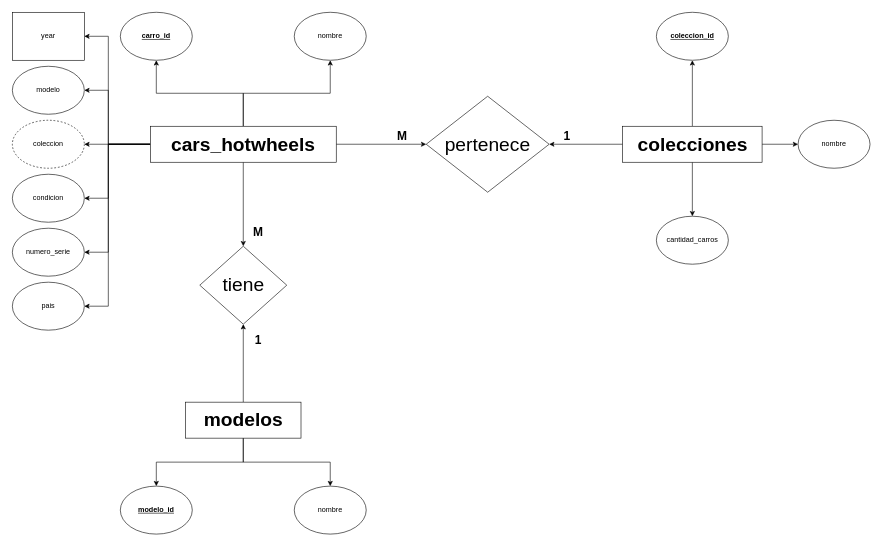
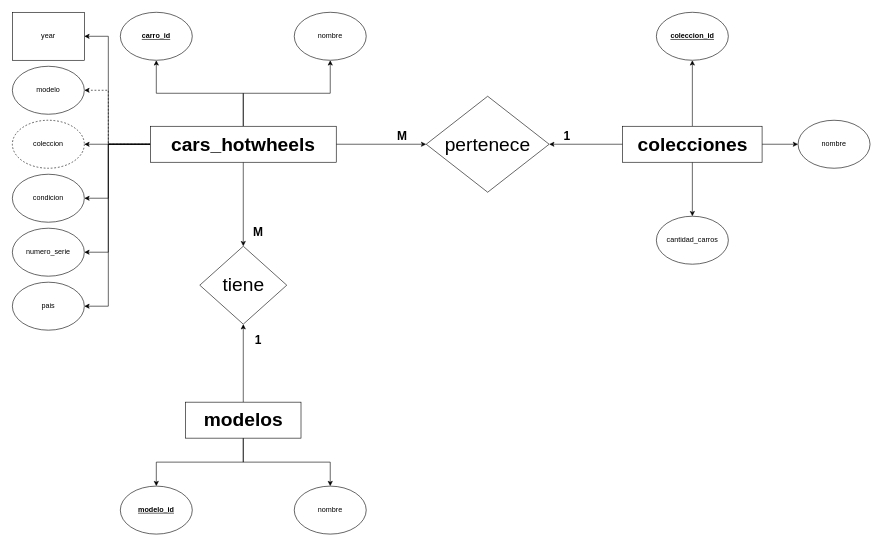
(97, 90) -> (97, 90)
